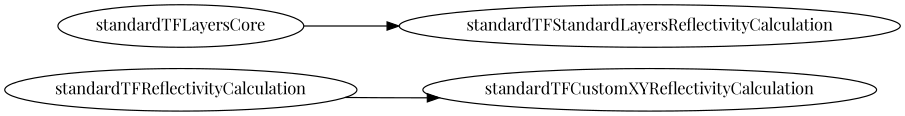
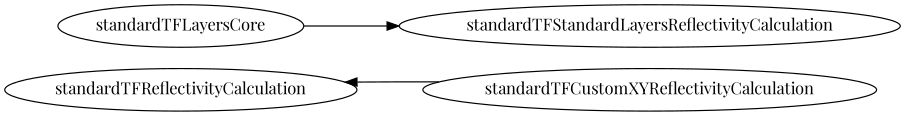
(386, 98) -> (398, 82)
